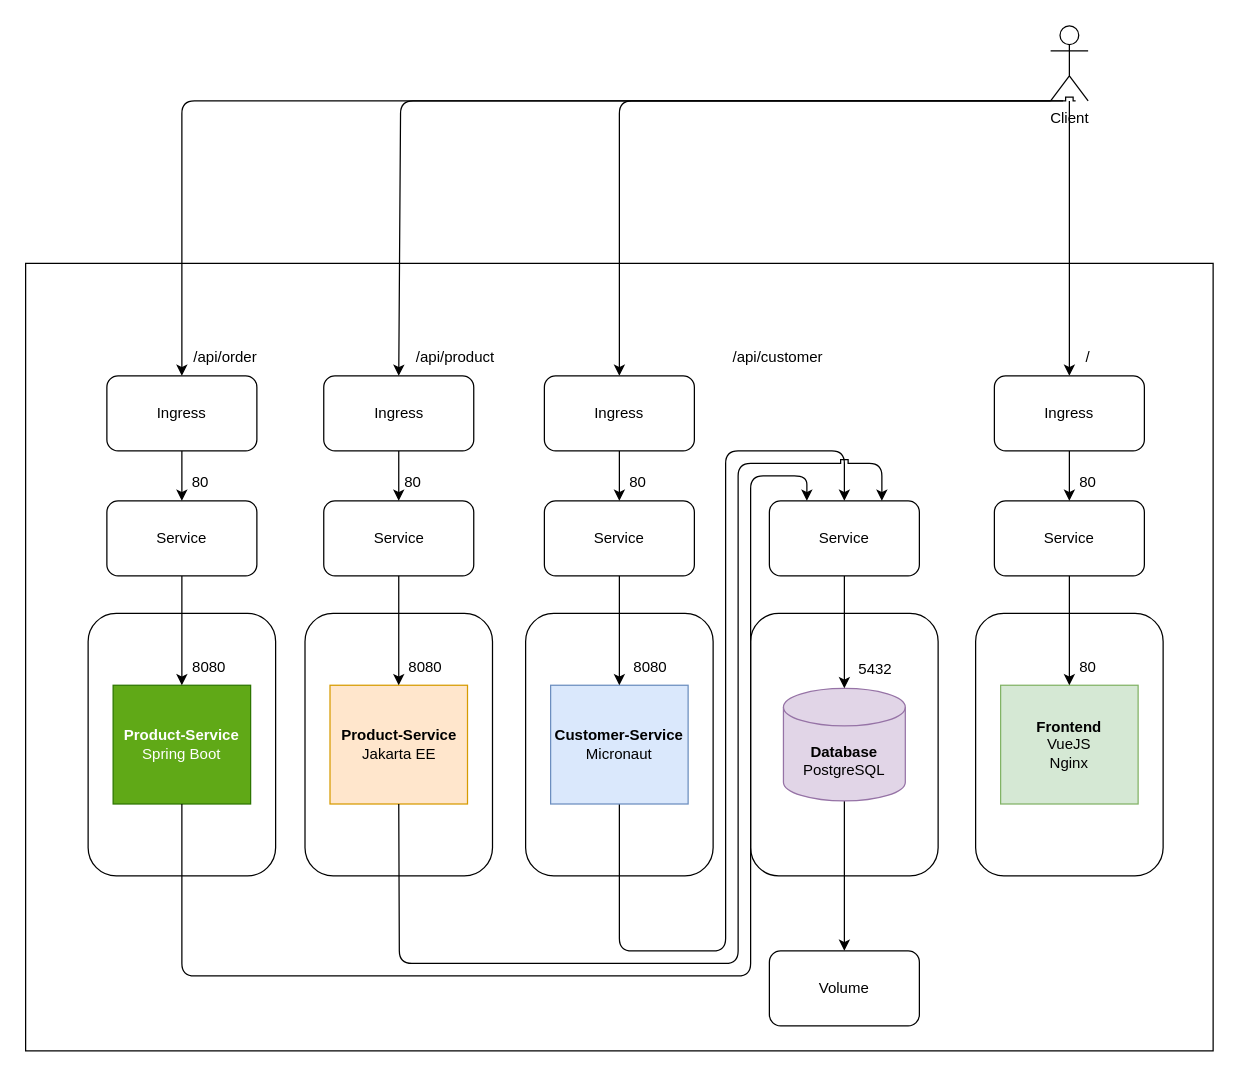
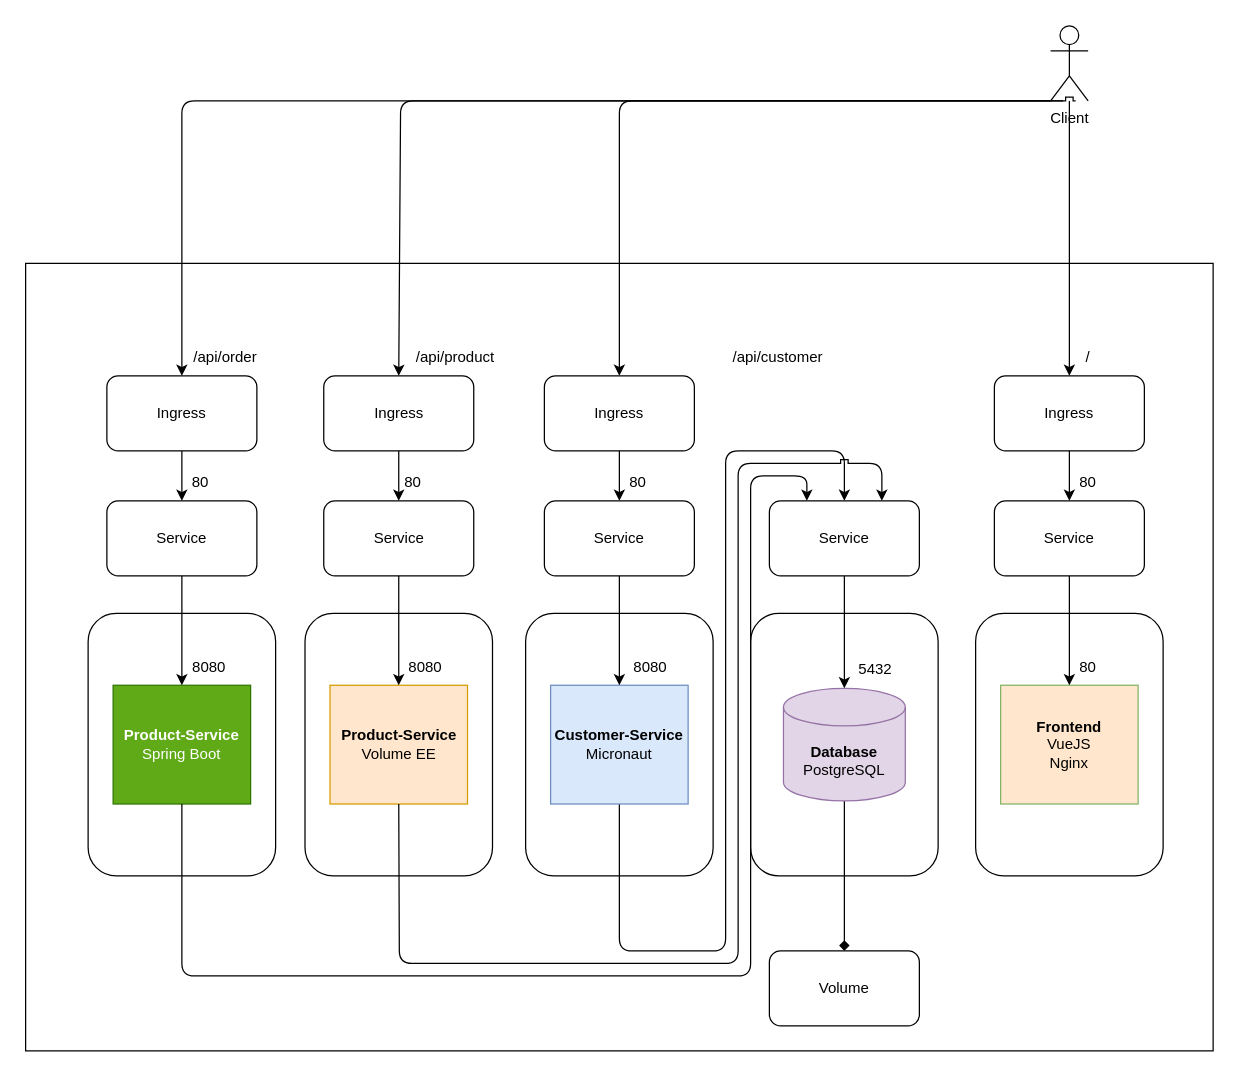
(399, 744) -> (399, 744)
(1069, 744) -> (1069, 744)
(844, 941) -> (844, 940)
